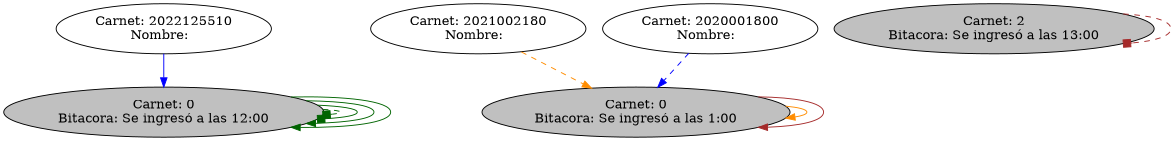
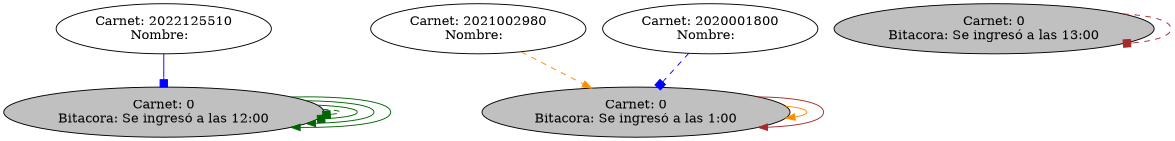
(478, 29) -> (478, 29)
(994, 29) -> (994, 29)
(164, 66) -> (164, 66)
(676, 67) -> (676, 67)
